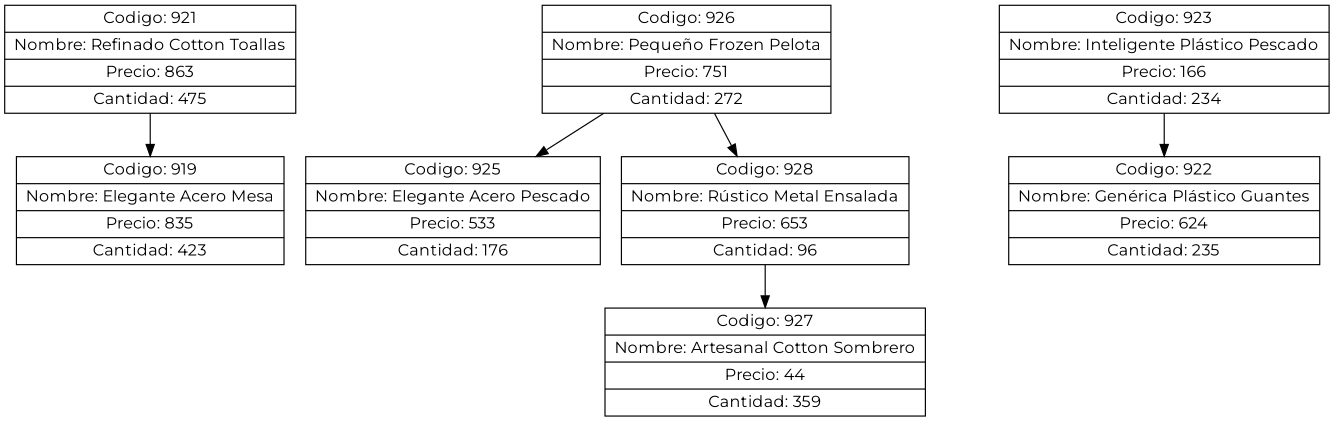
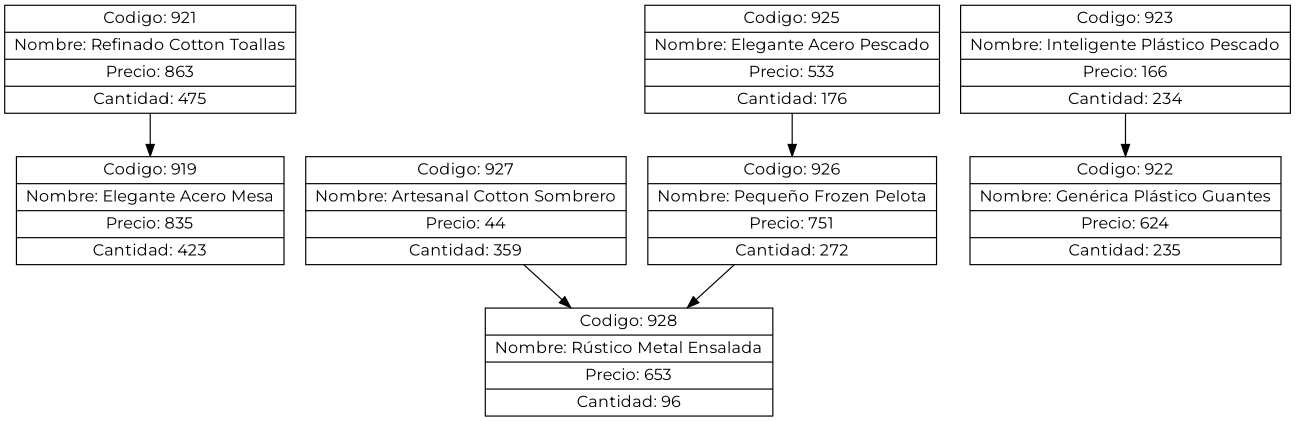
(575, 132) -> (792, 129)
(765, 280) -> (543, 282)
